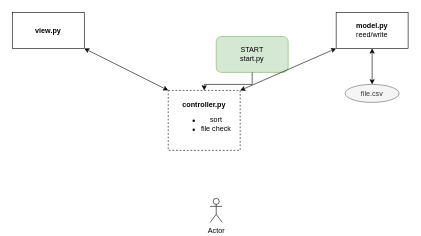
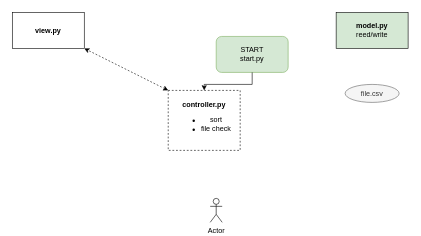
(372, 30) -> (372, 30)
(126, 69) -> (126, 69)
(288, 70) -> none
(372, 79) -> none
